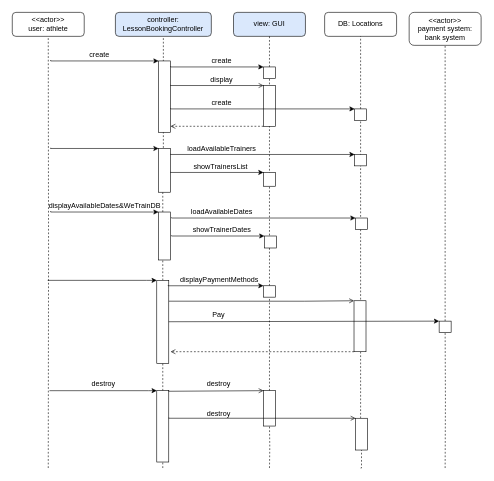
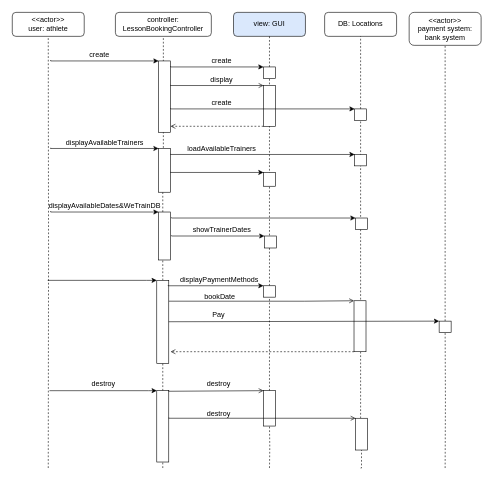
(164, 24) -> (164, 24)
none -> (105, 143)
(222, 167) -> none
(222, 212) -> none
none -> (220, 297)
